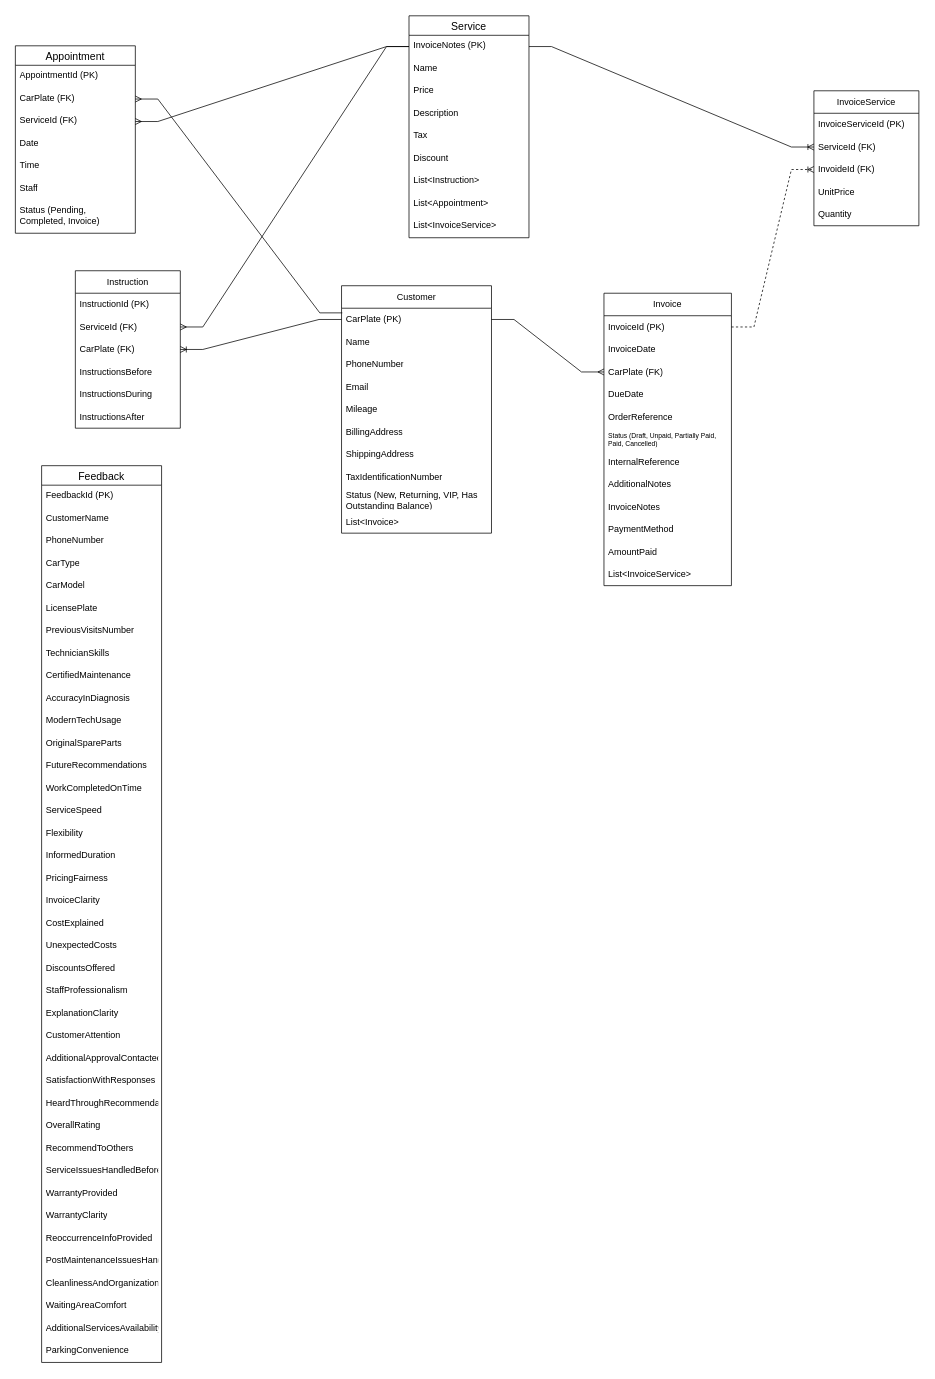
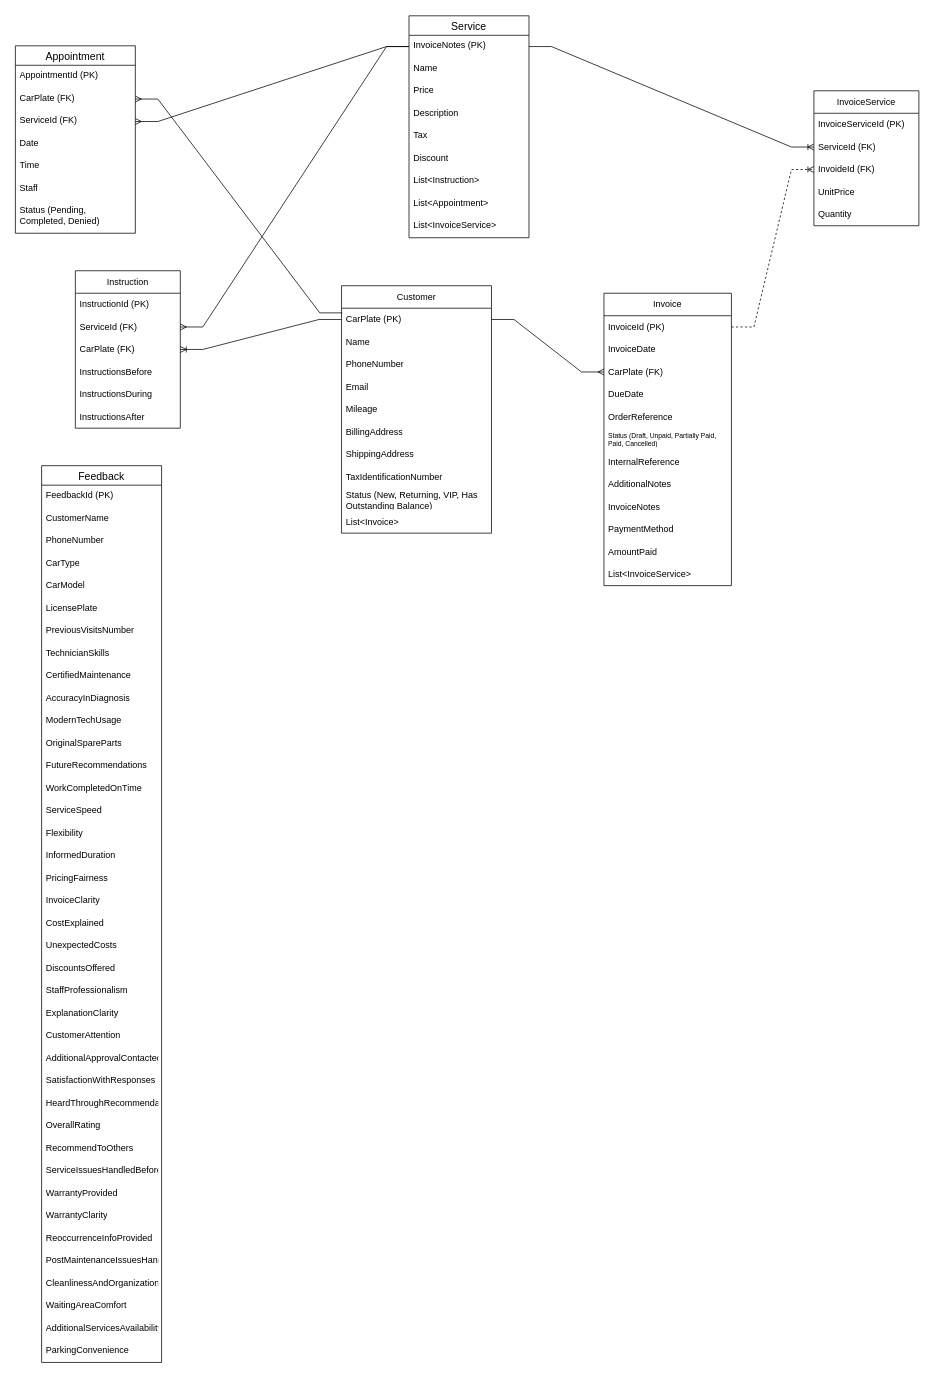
(76, 216) -> (76, 216)
